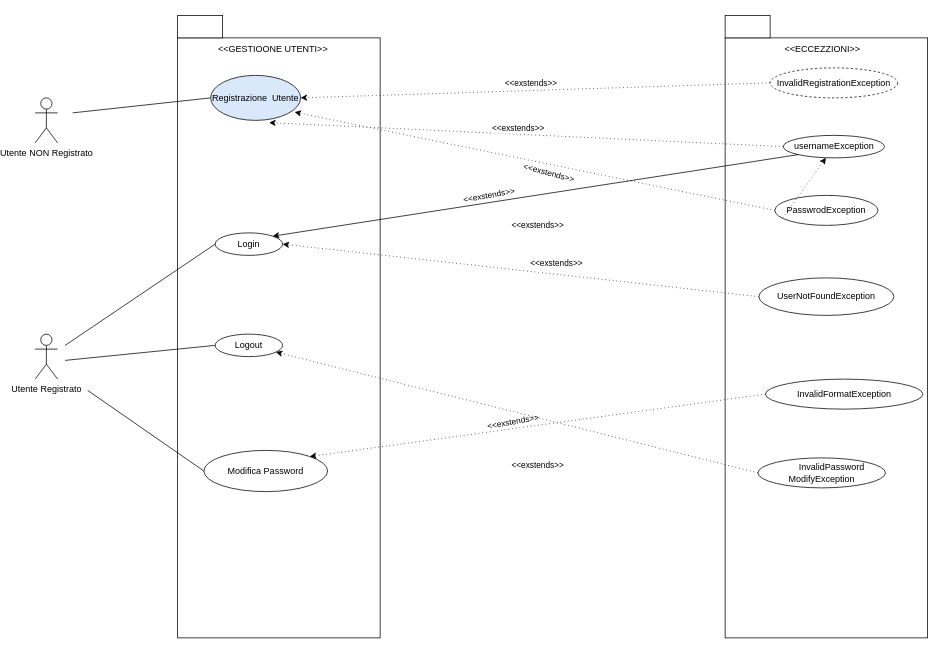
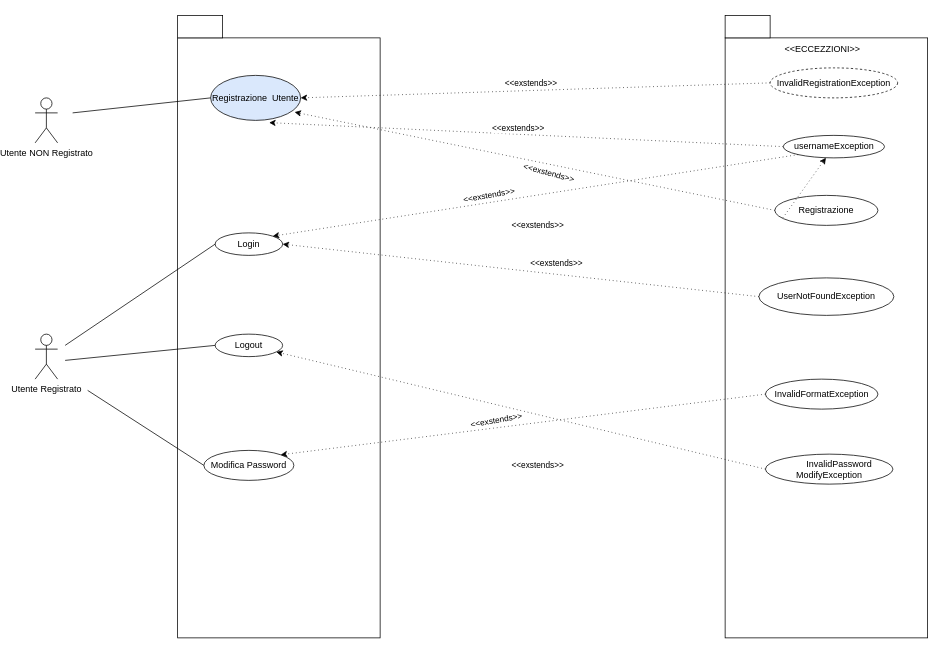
(273, 49) -> none
(538, 195) -> (538, 195)
(826, 210) -> (826, 210)
(844, 394) -> (821, 394)
(266, 471) -> (249, 465)
(821, 473) -> (829, 469)
